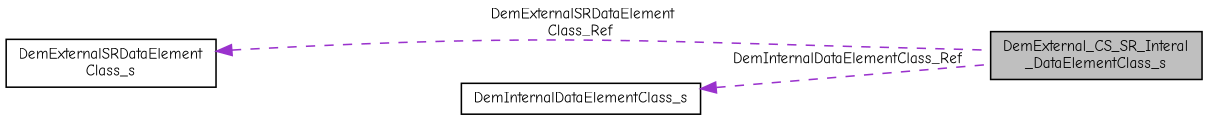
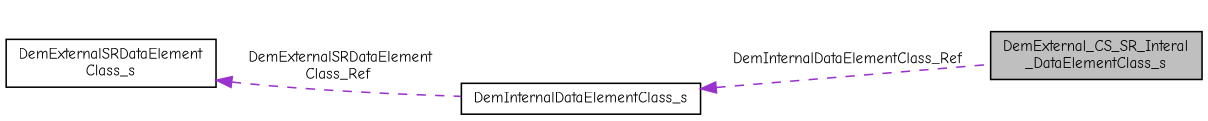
(611, 40) -> (346, 91)
